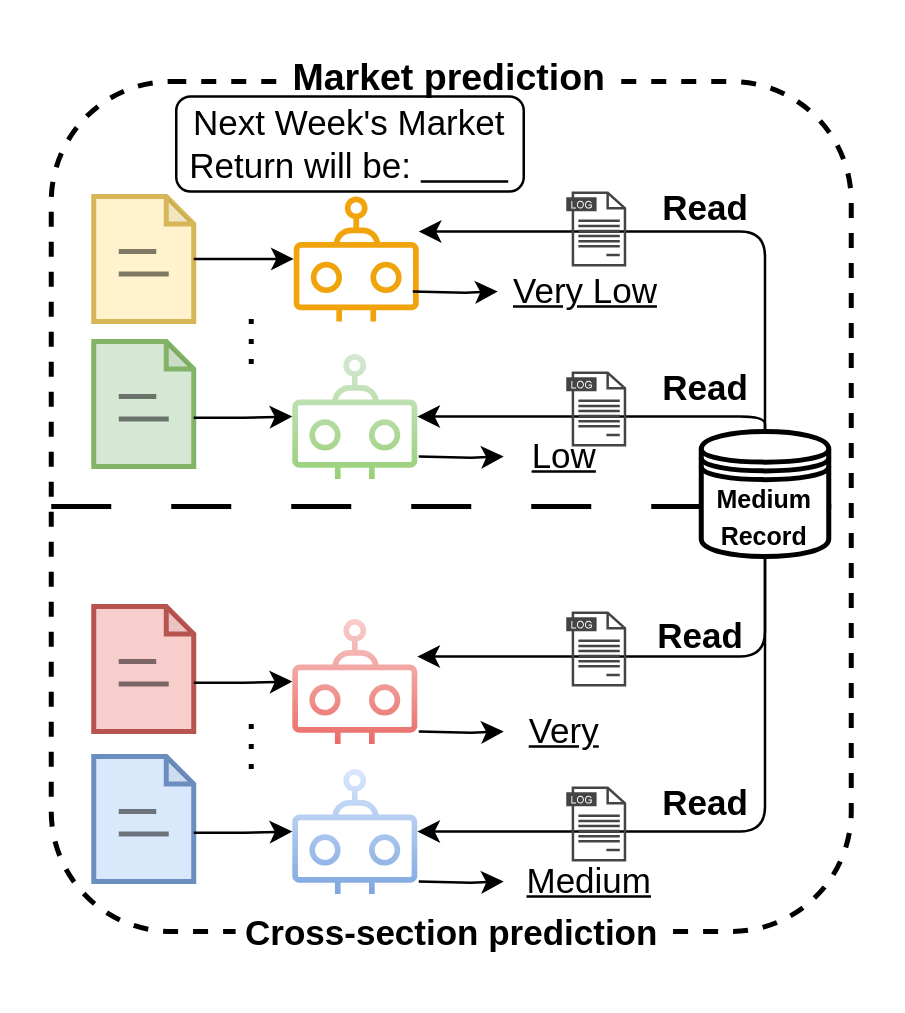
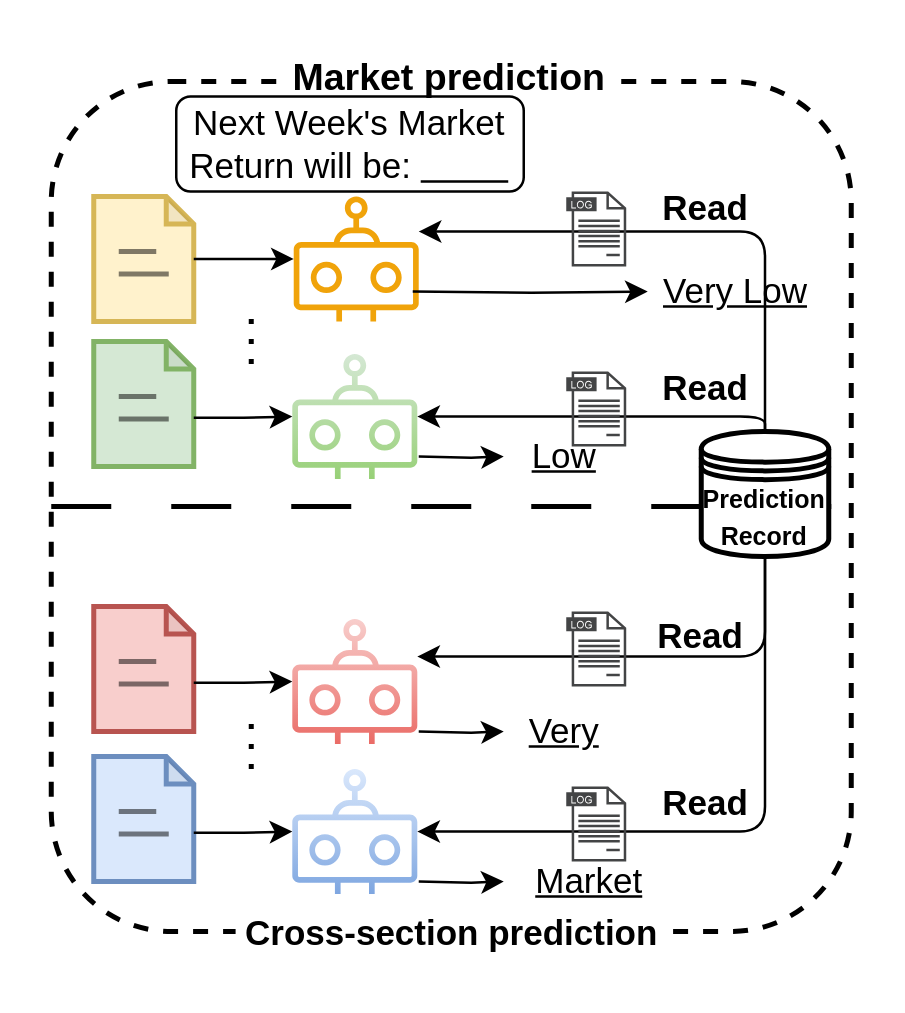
(585, 291) -> (735, 291)
(765, 516) -> (765, 516)
(590, 881) -> (590, 881)
